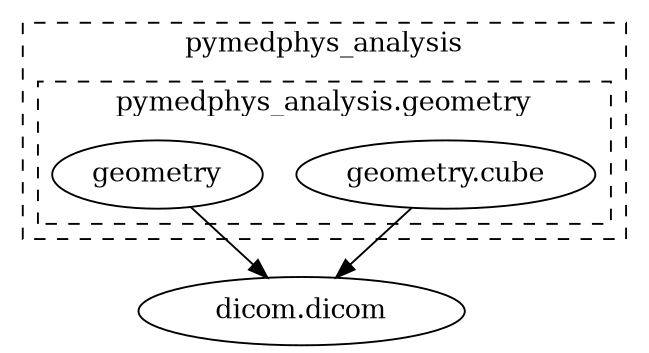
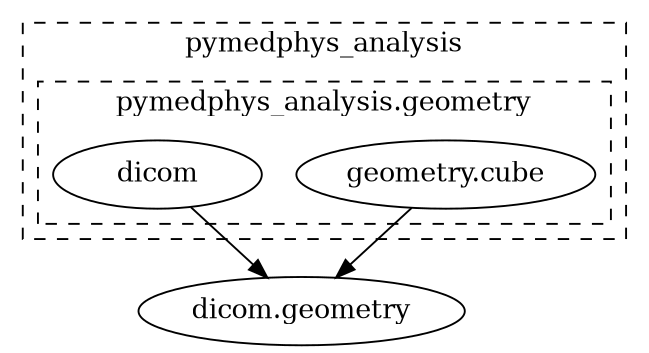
(157, 175) -> (157, 175)
(302, 311) -> (302, 311)
